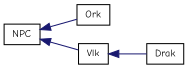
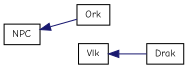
(64, 46) -> none
